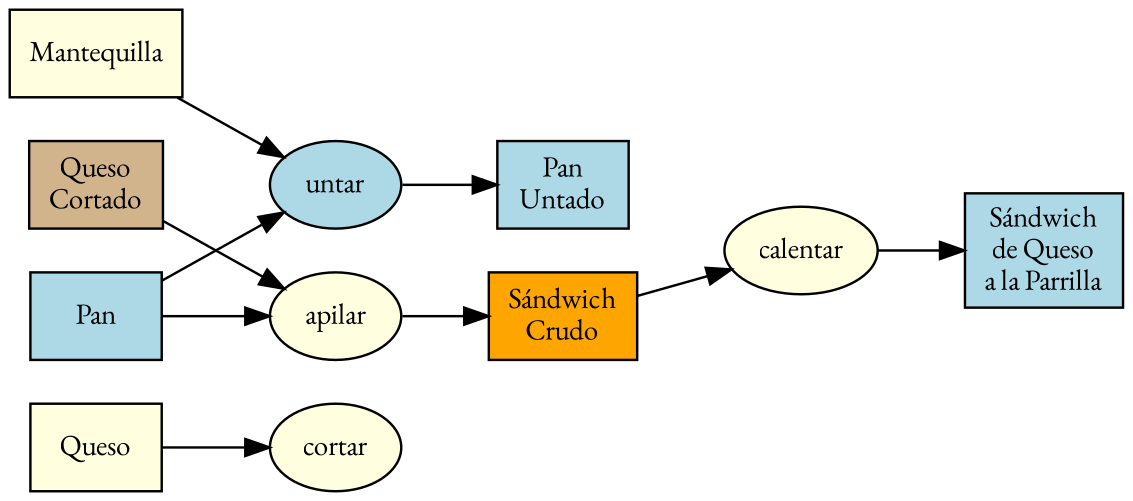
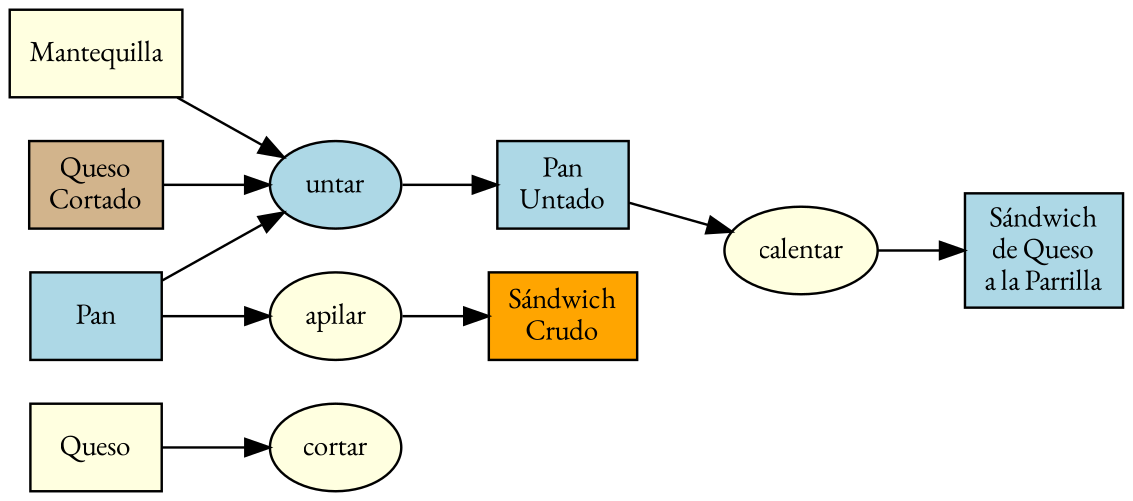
(200, 242) -> (204, 185)
(673, 286) -> (669, 214)
